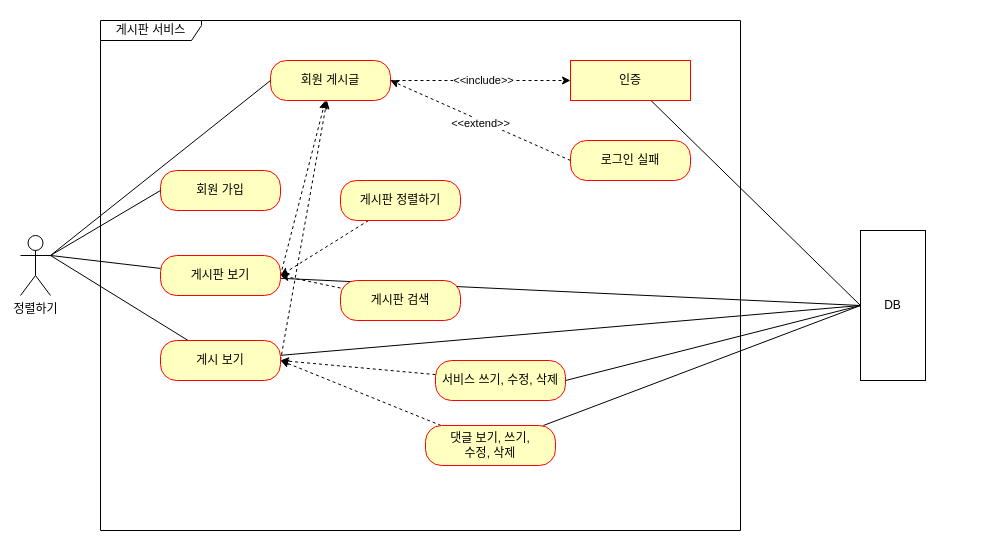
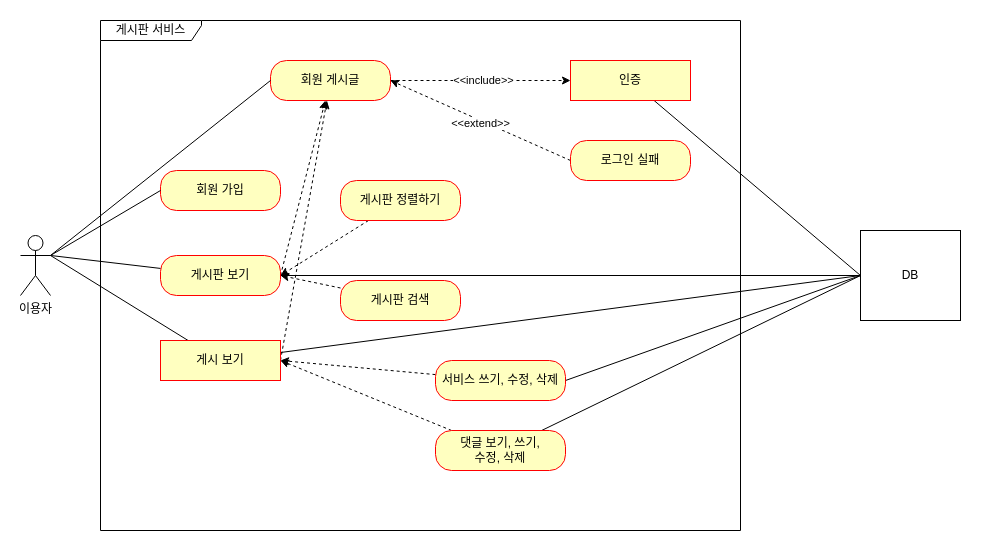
(893, 306) -> (911, 276)
(36, 310) -> (36, 310)
(221, 361) -> (221, 361)
(491, 446) -> (501, 451)
